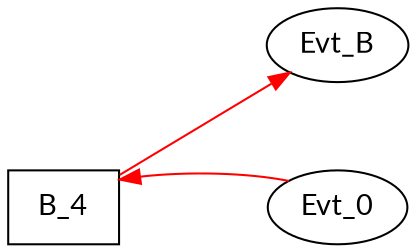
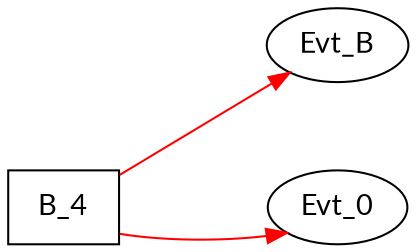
(215, 174) -> (193, 240)
